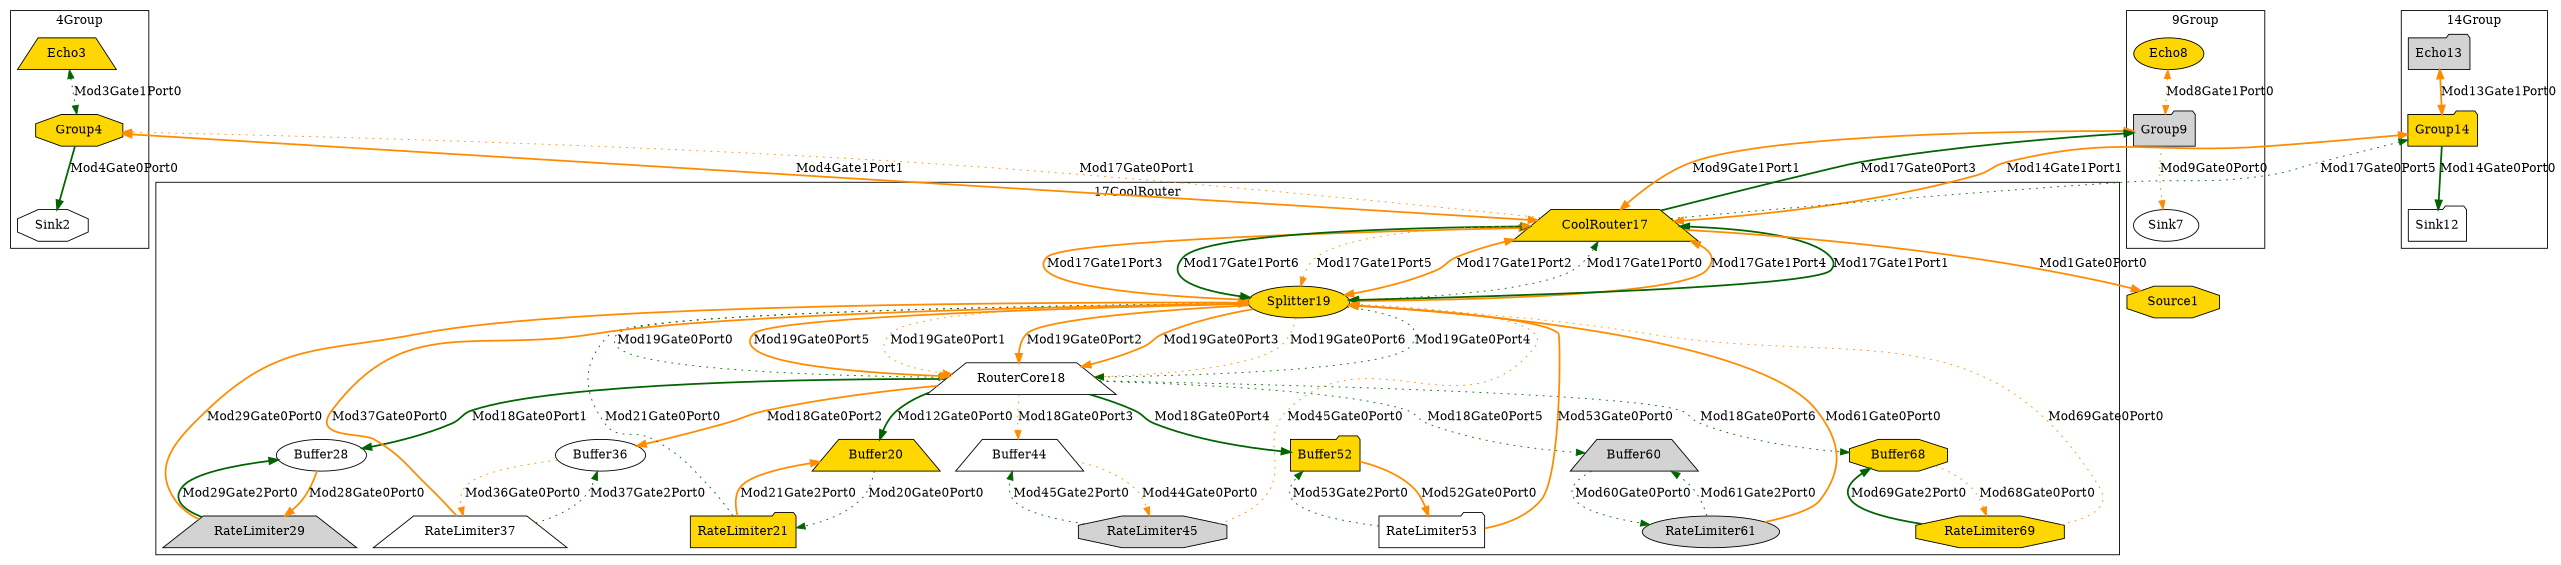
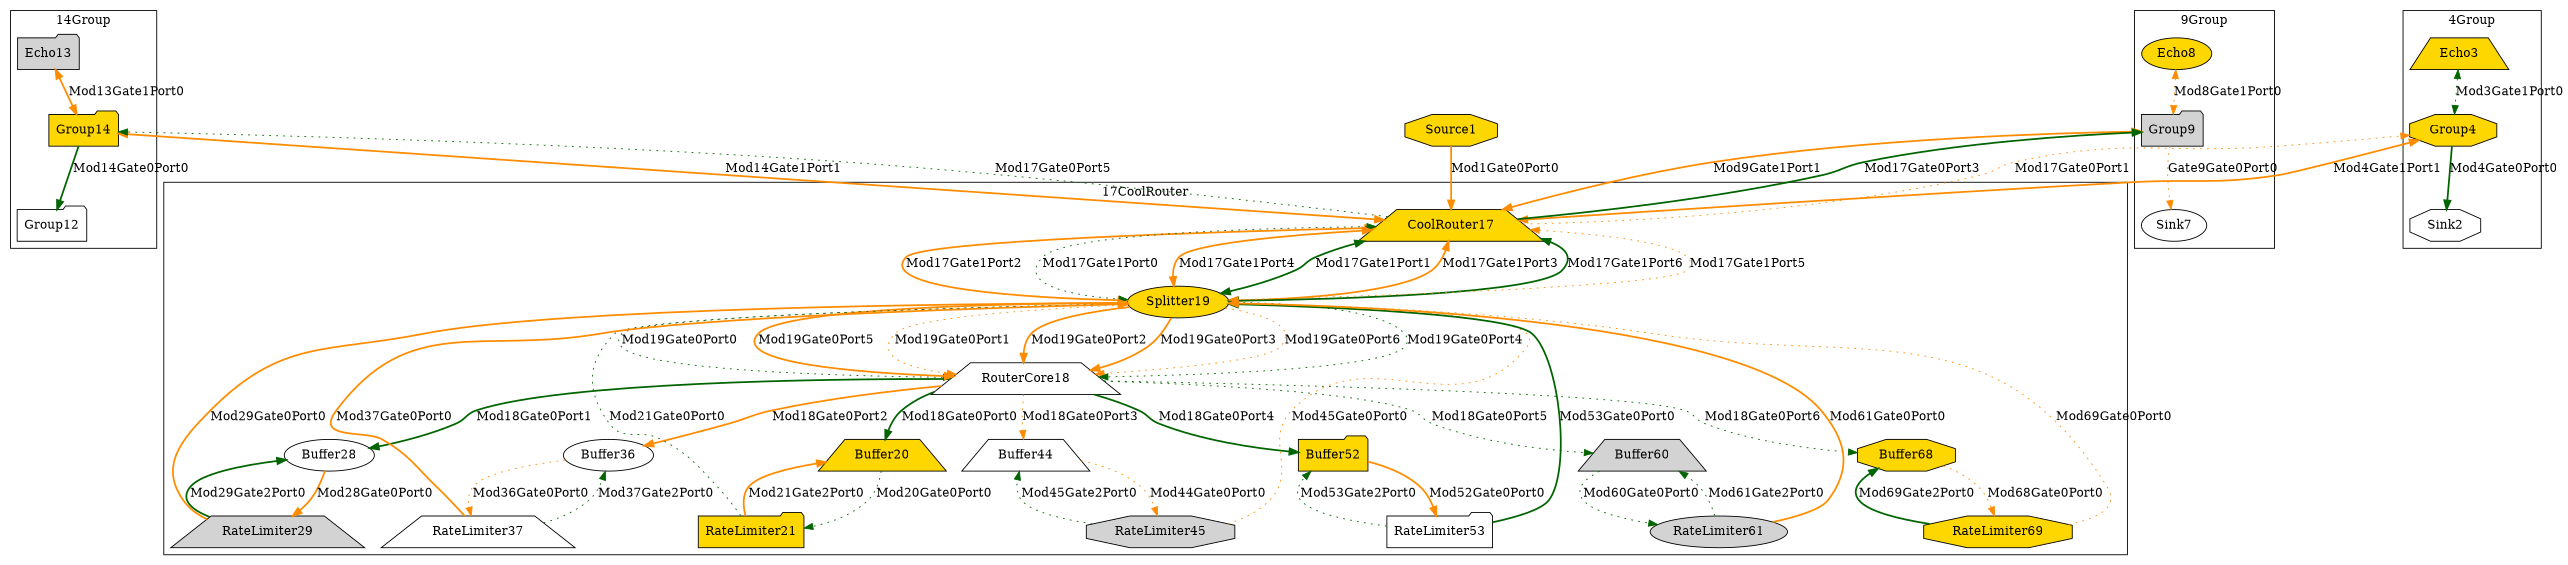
(2214, 169) -> (2223, 169)
(2437, 225) -> (52, 225)
(1909, 250) -> (1451, 173)
(1559, 348) -> (1538, 341)
(955, 417) -> (960, 417)
